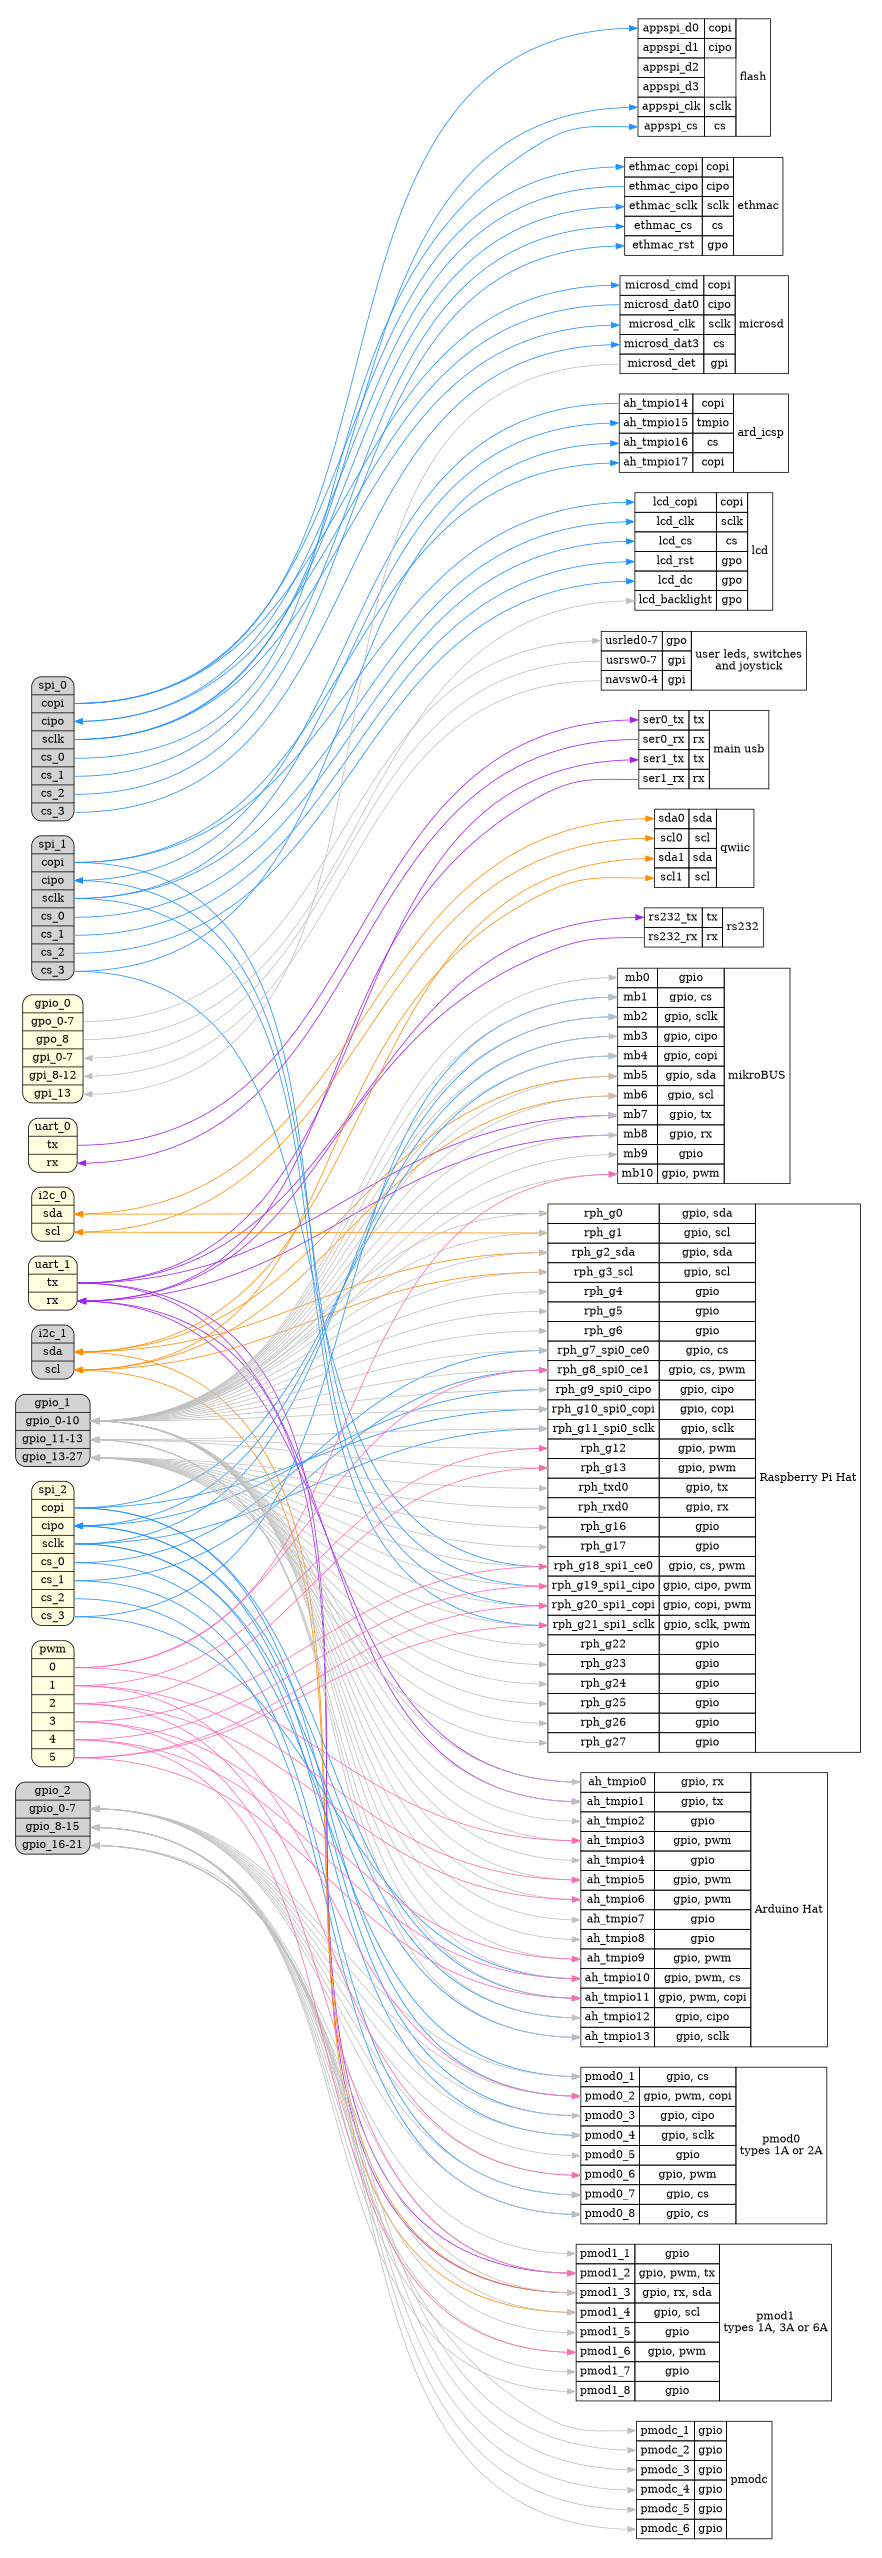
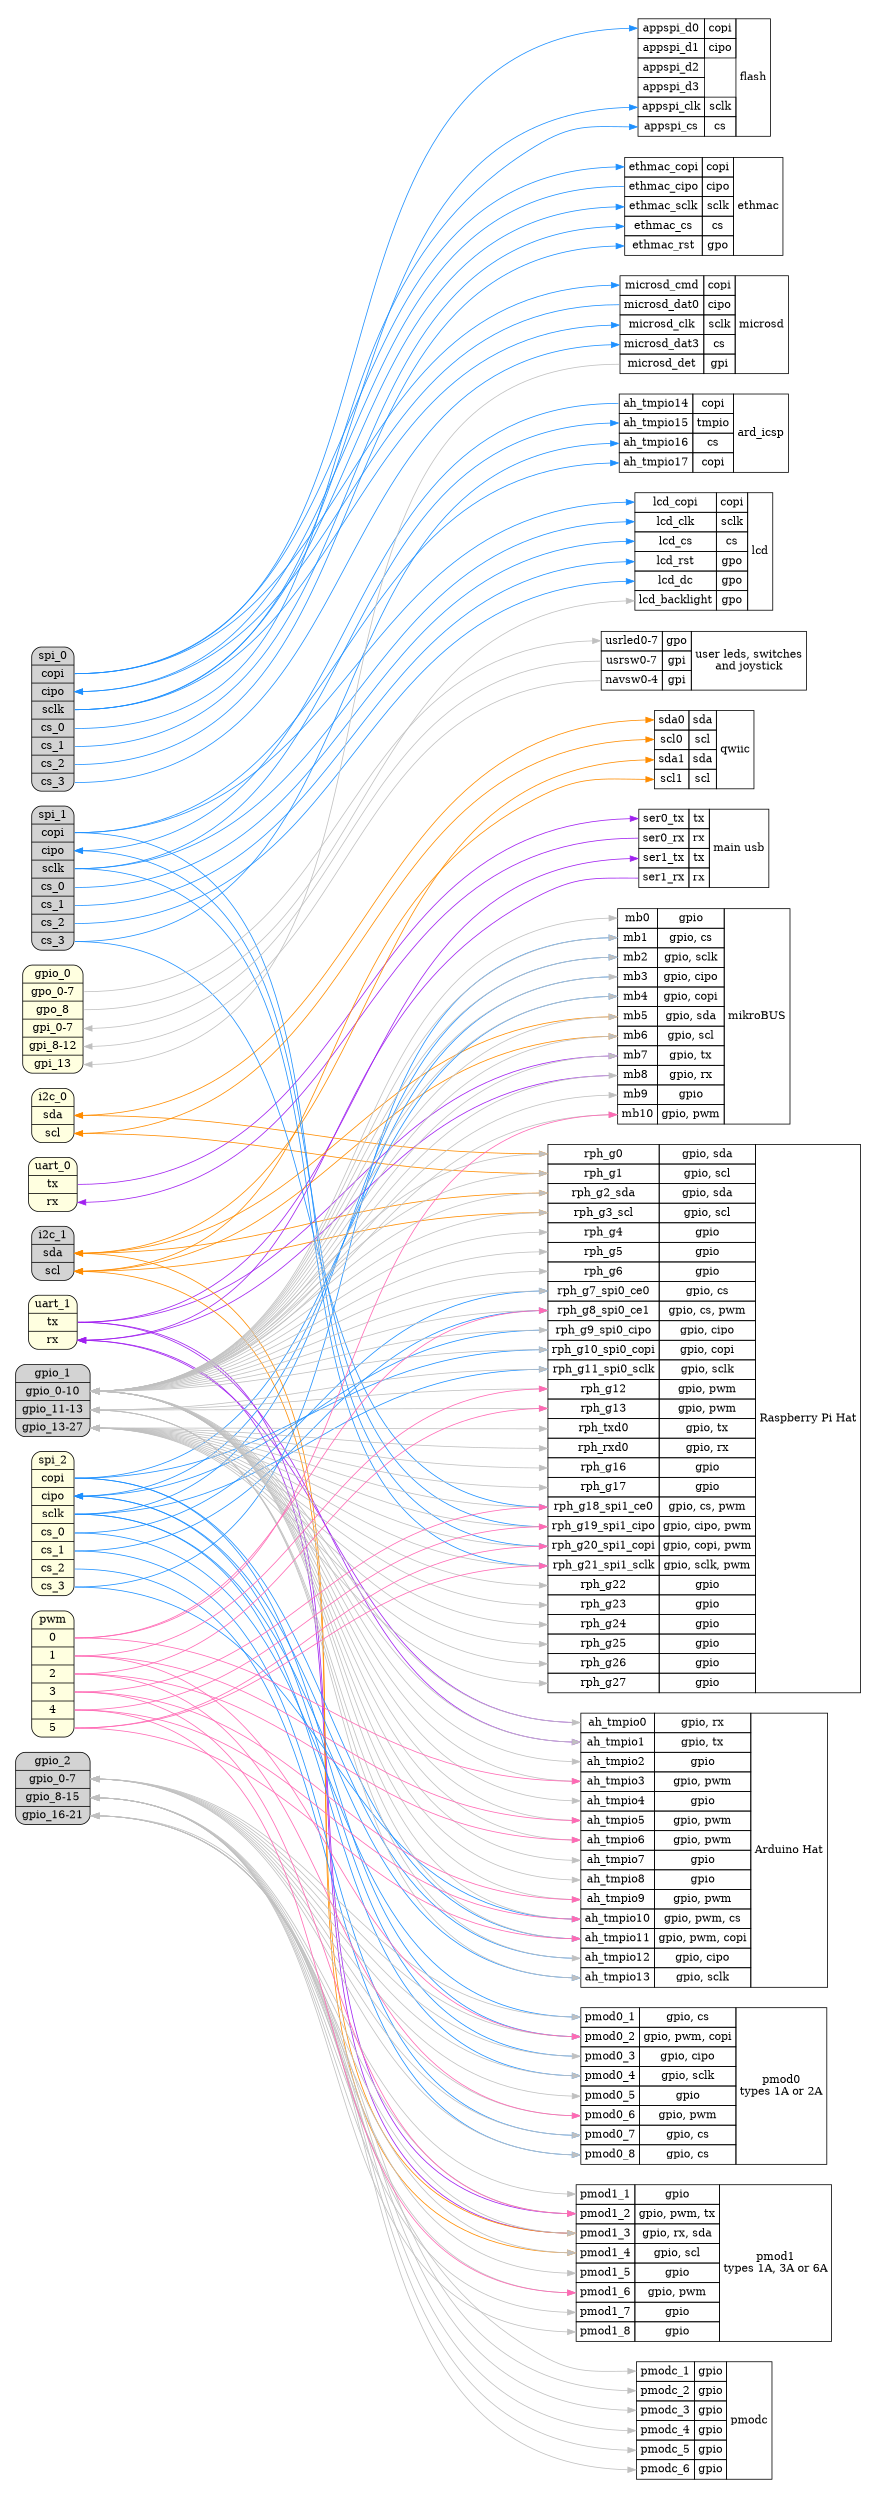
(704, 927) -> none
